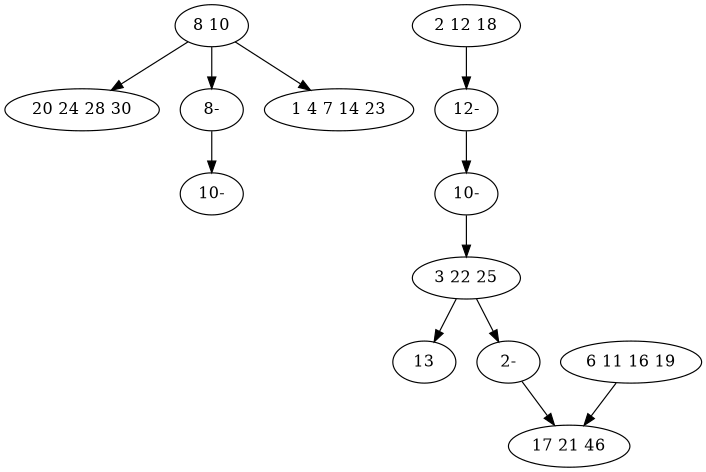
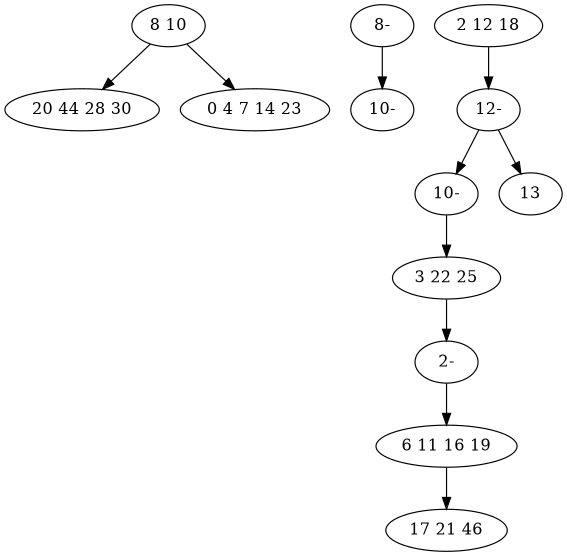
(212, 62) -> none
(82, 110) -> (82, 110)
(339, 110) -> (255, 110)
(448, 315) -> (507, 147)
(535, 399) -> (447, 398)
